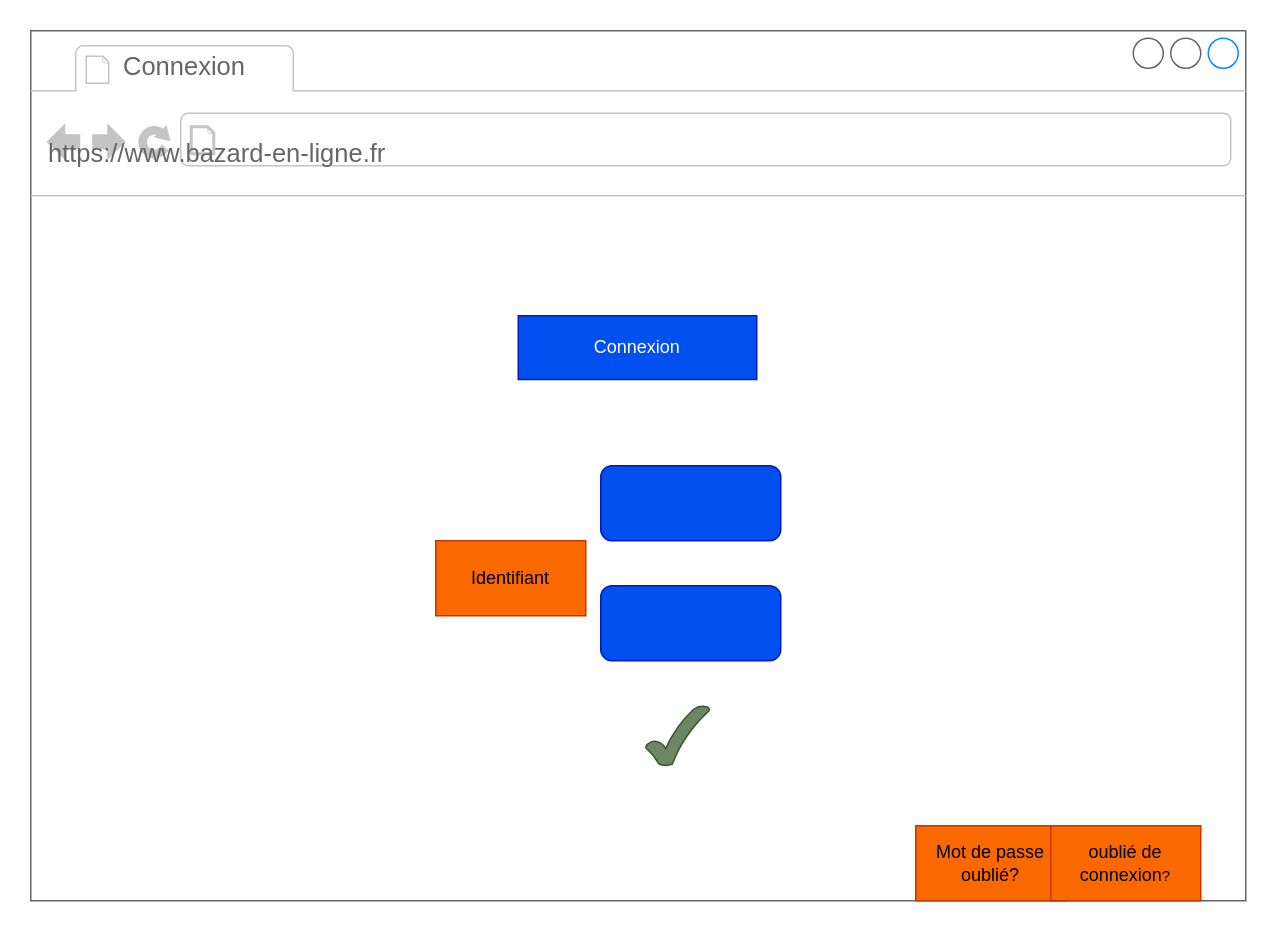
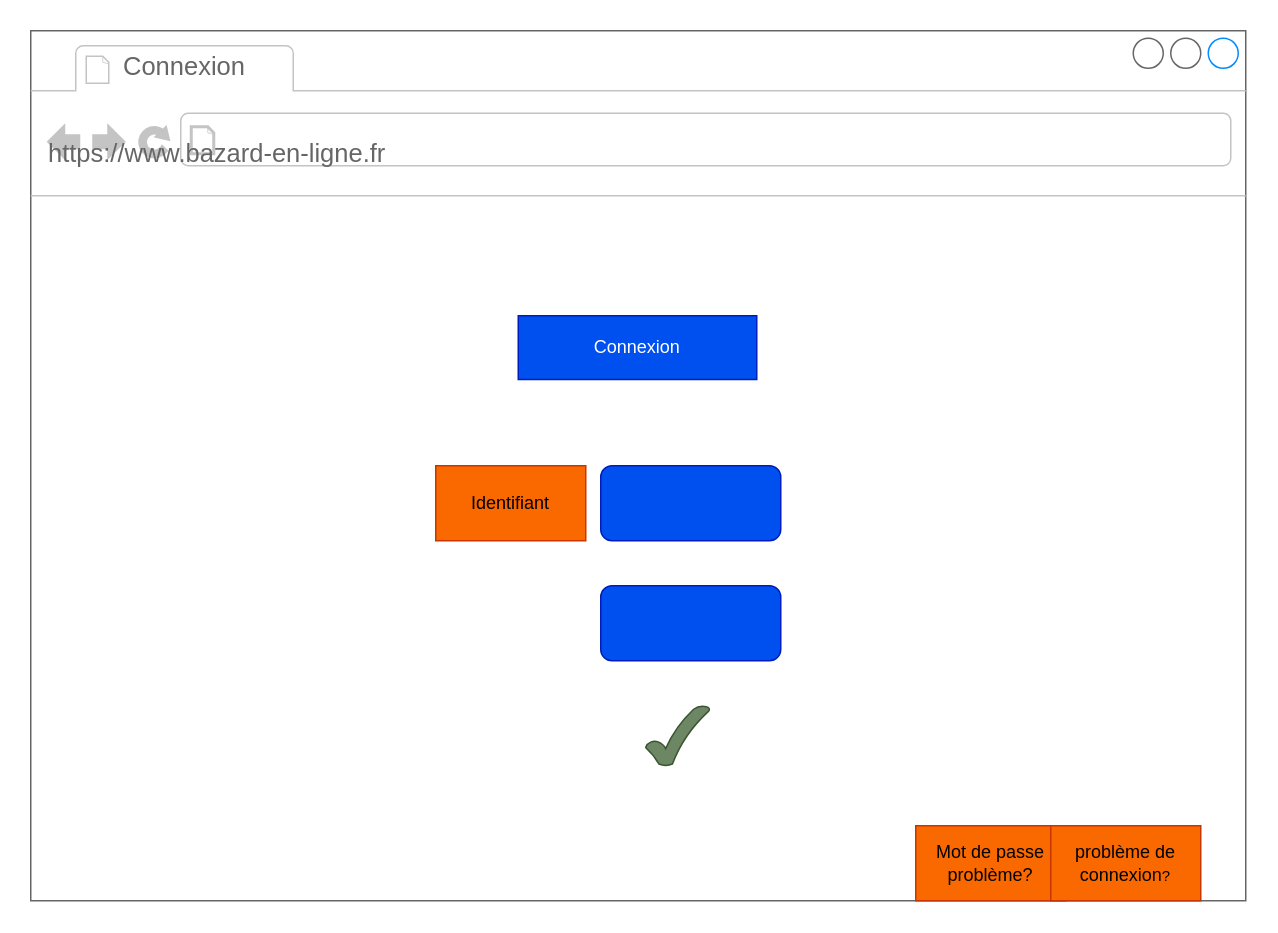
(511, 578) -> (511, 503)
(991, 863) -> (991, 863)
(1126, 863) -> (1126, 863)
